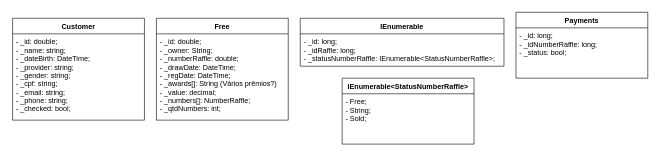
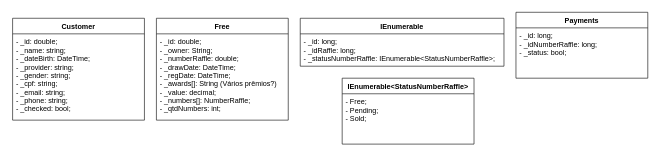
(358, 102) -> (358, 102)
